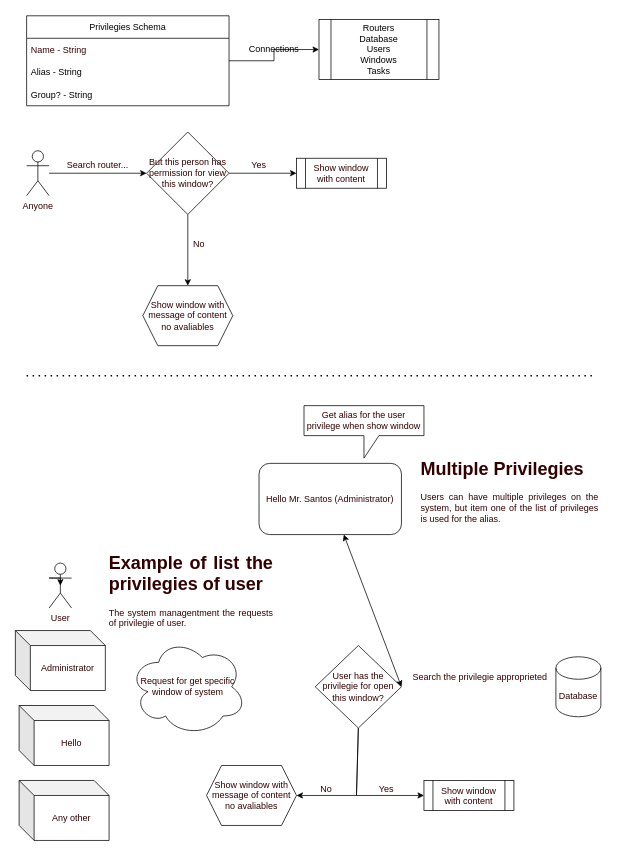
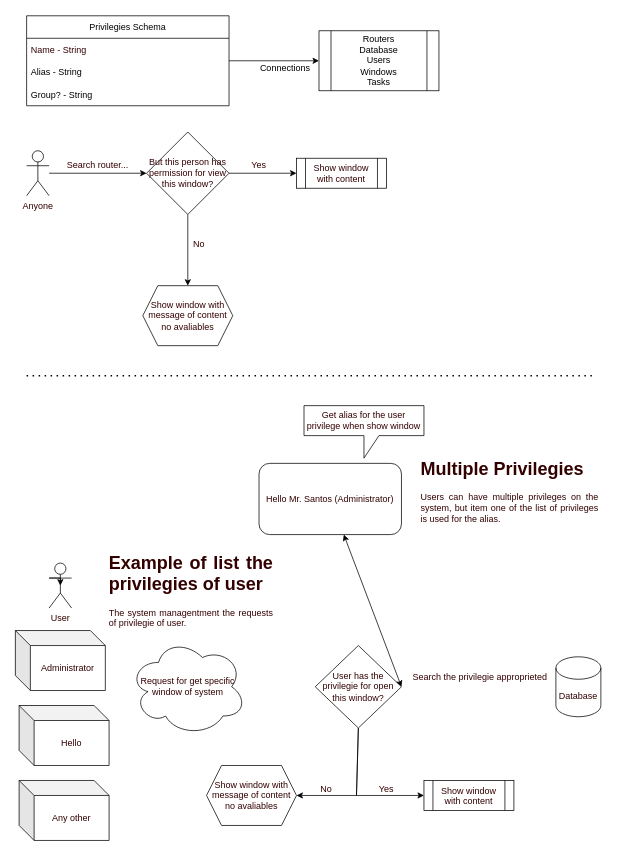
(274, 49) -> (285, 68)
(379, 49) -> (379, 60)
